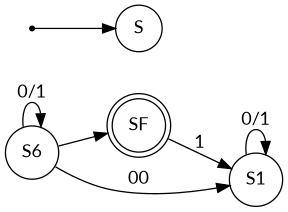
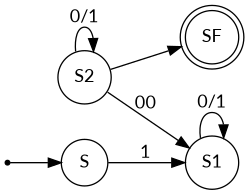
(194, 151) -> (140, 163)
(32, 153) -> (85, 77)
